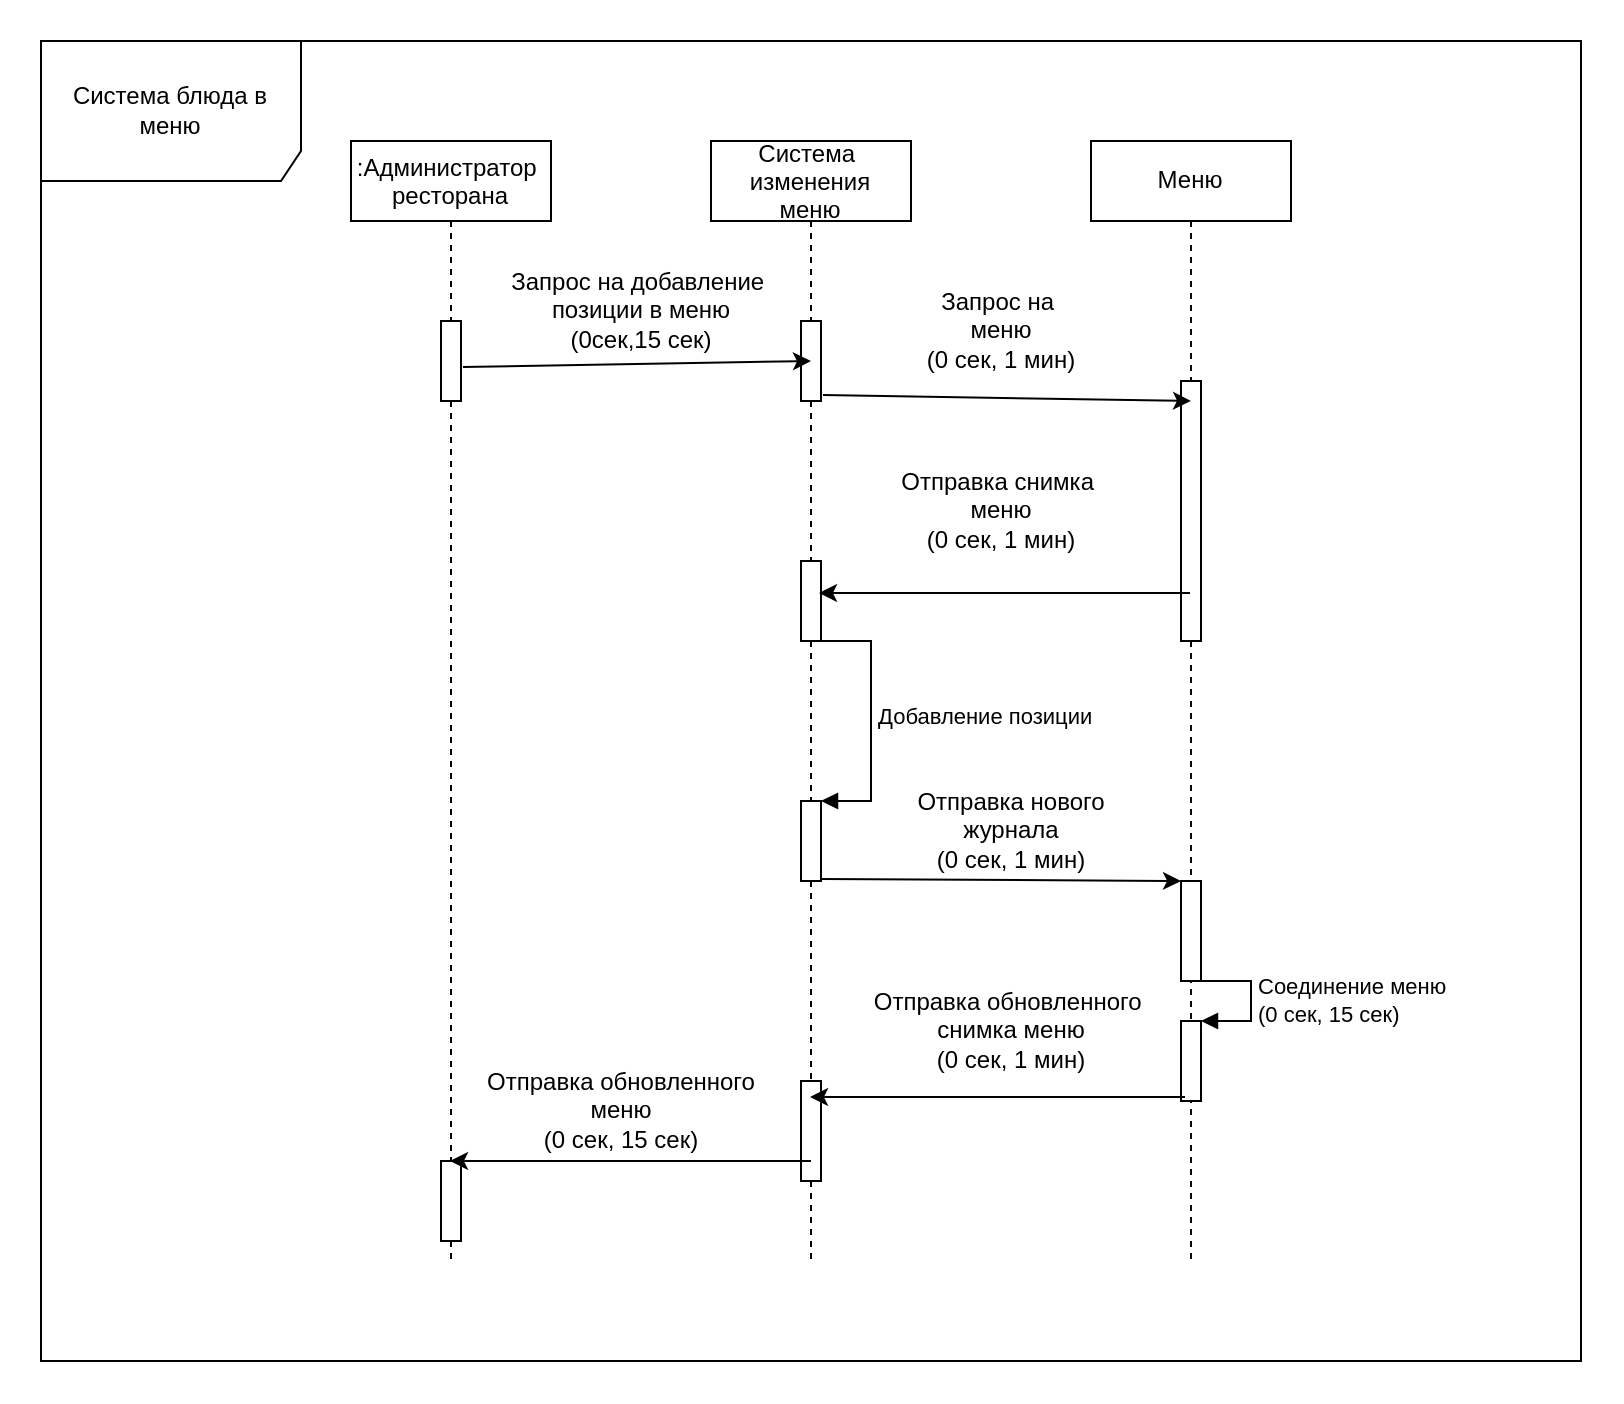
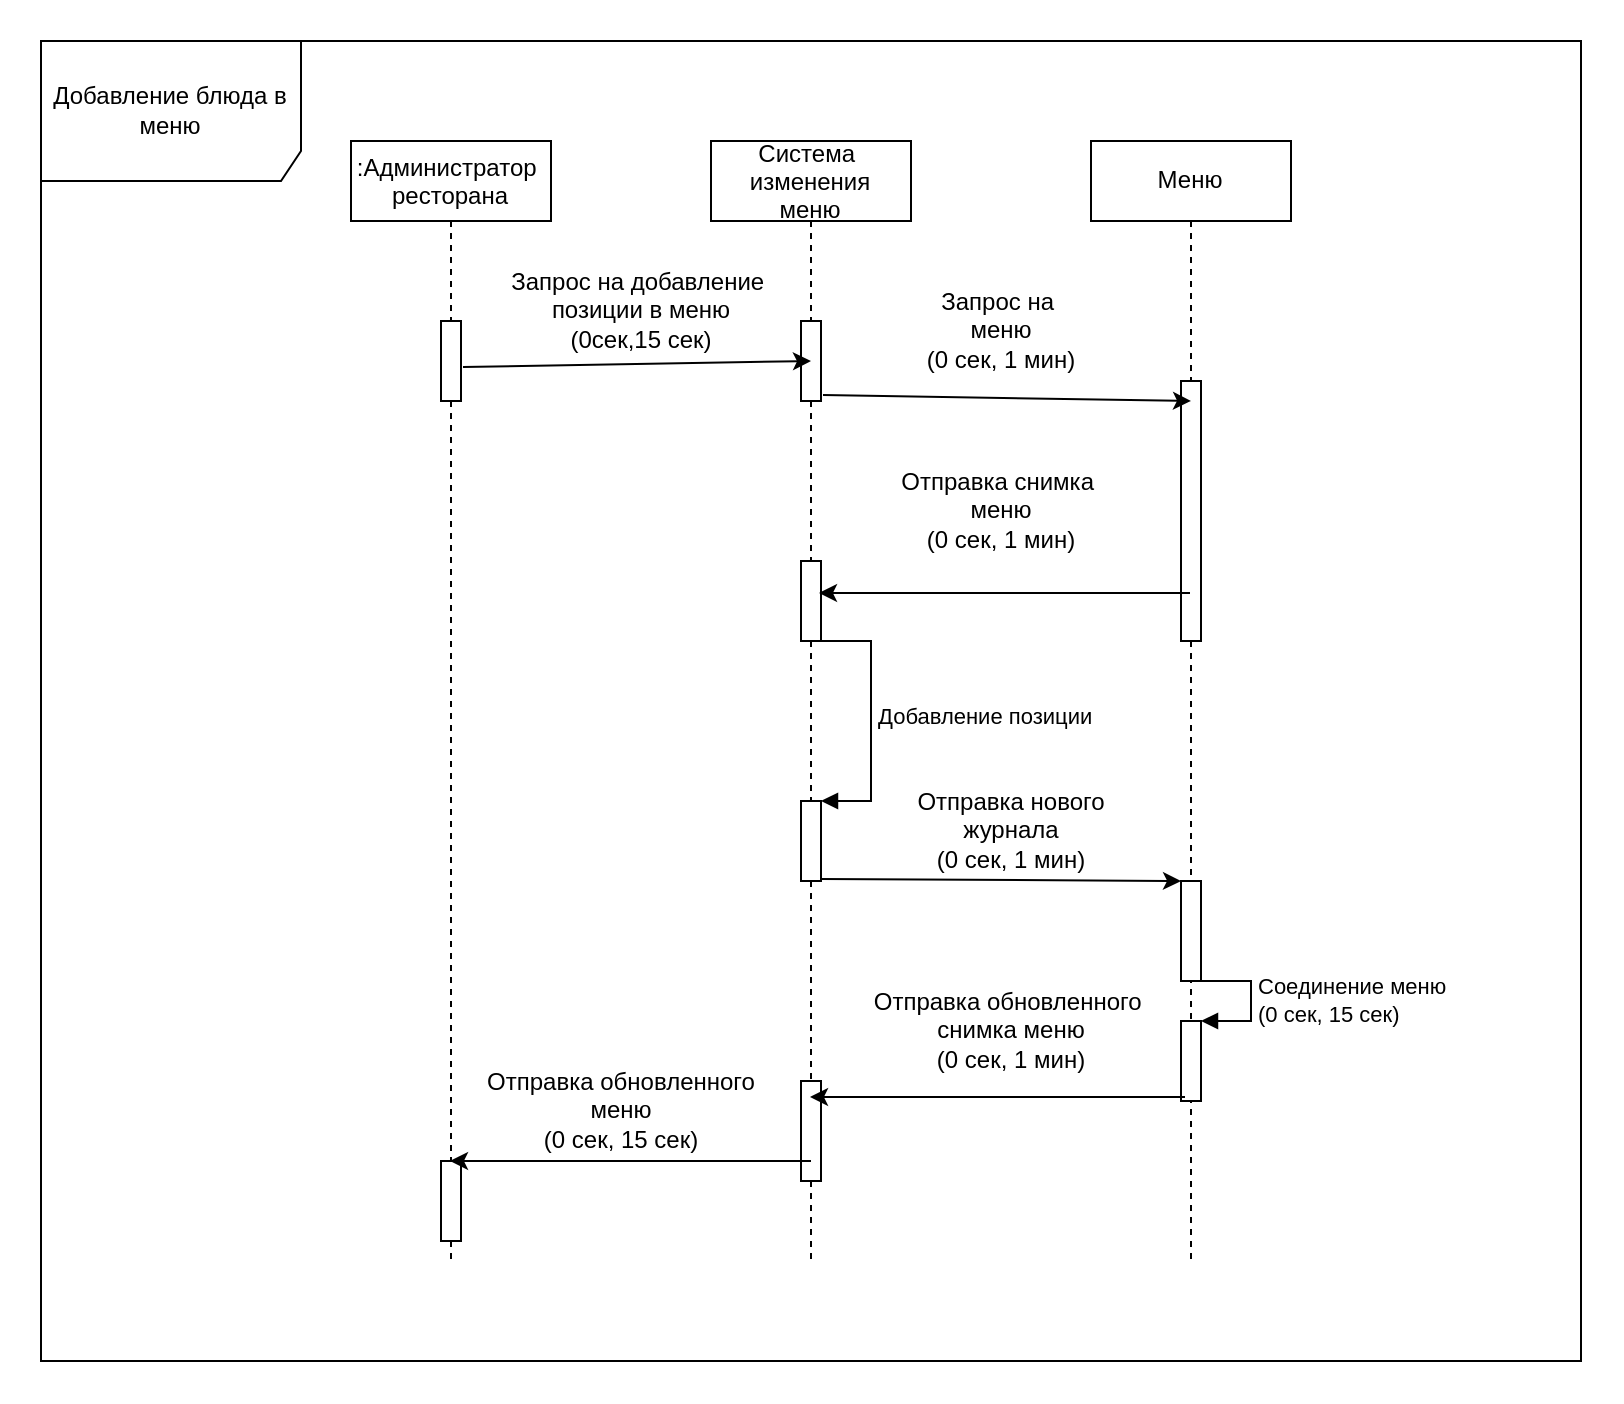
(171, 111) -> (171, 111)
